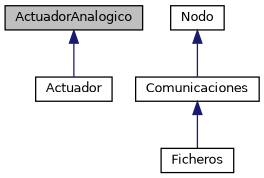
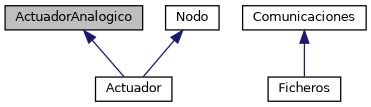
(197, 60) -> (159, 58)
